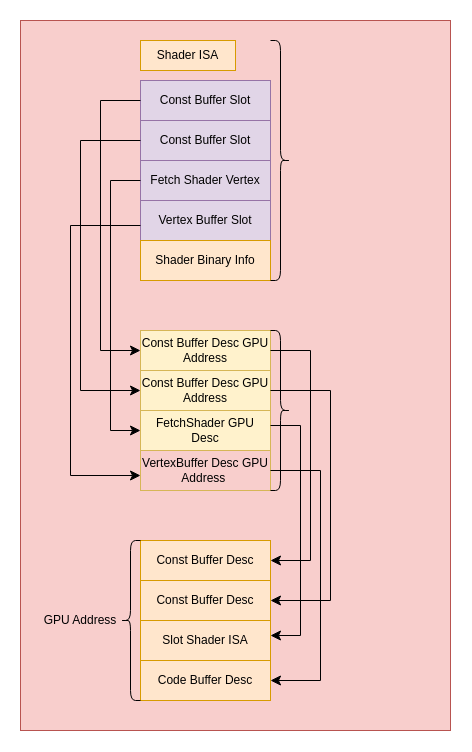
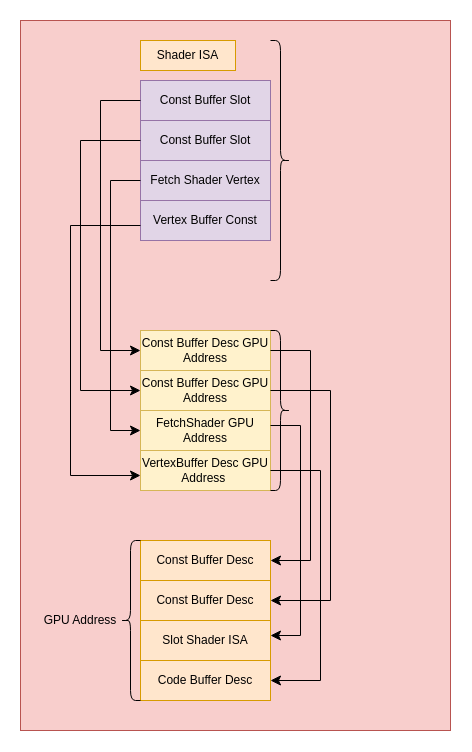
(206, 221) -> (206, 221)
(206, 261) -> none
(206, 431) -> (206, 431)
(206, 471) -> (206, 471)
